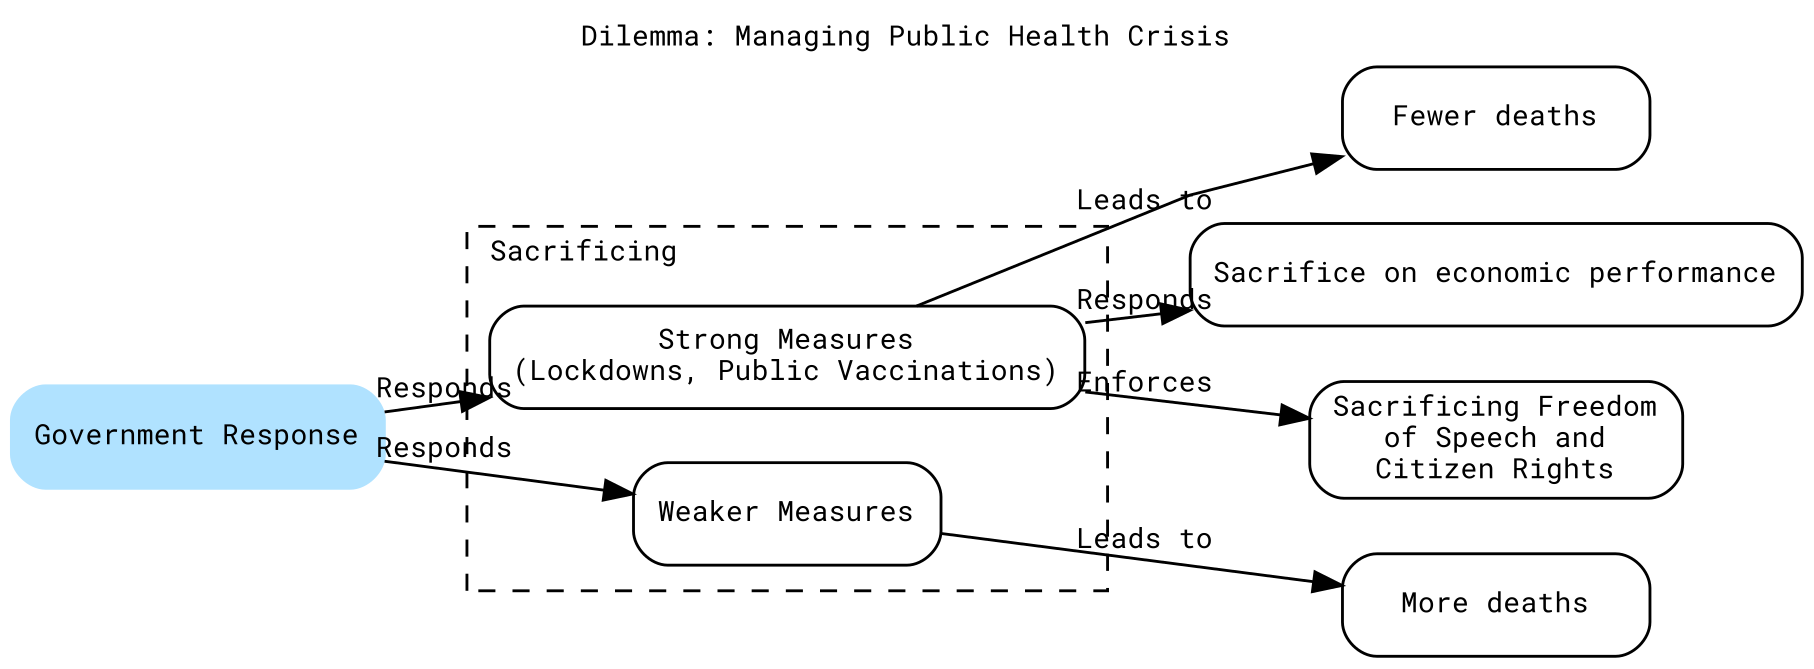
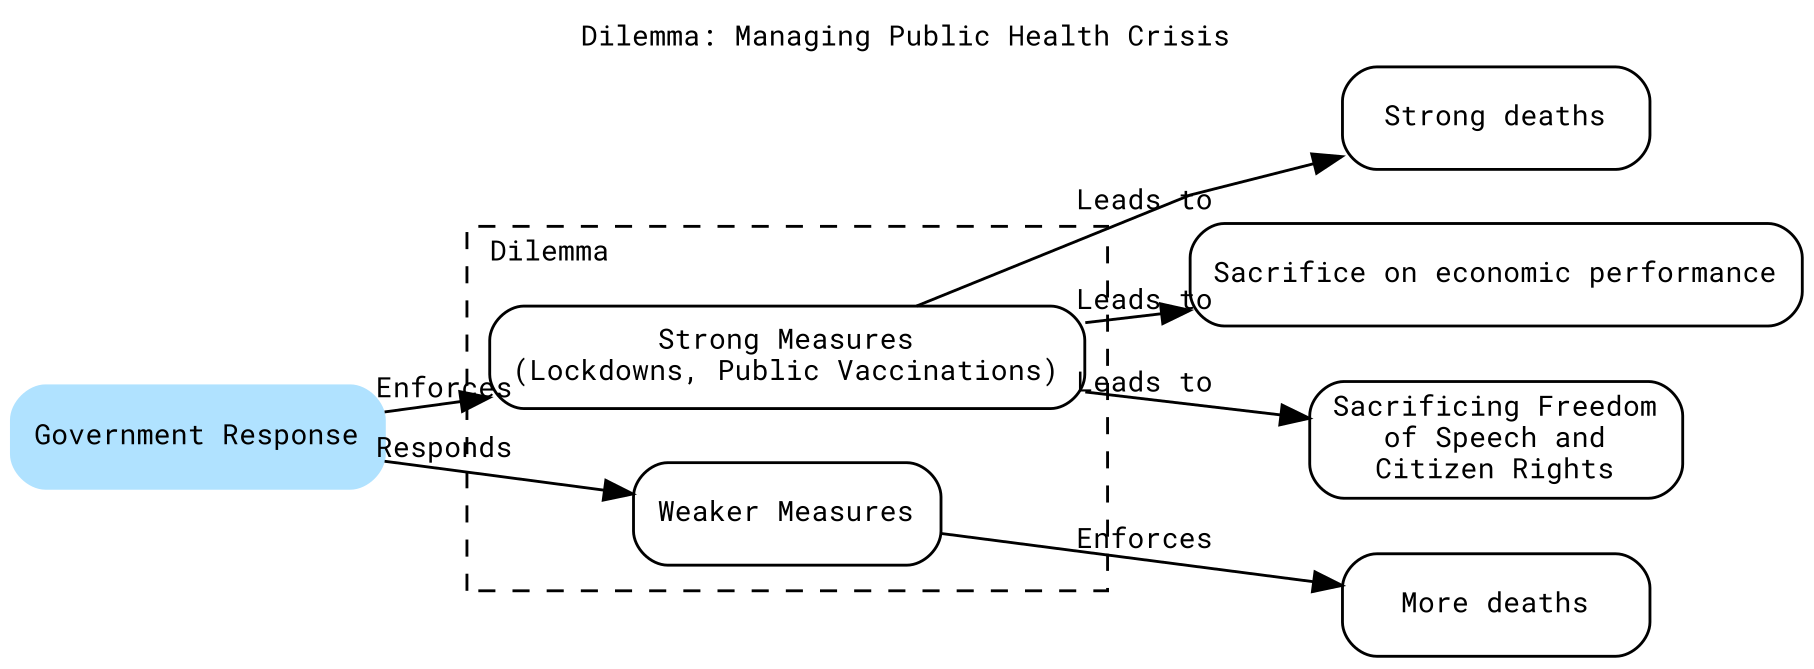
(1496, 118) -> (1496, 118)
(585, 253) -> (551, 253)
(1137, 302) -> (1137, 302)
(1137, 384) -> (1137, 384)
(437, 390) -> (437, 390)
(1137, 541) -> (1137, 541)
